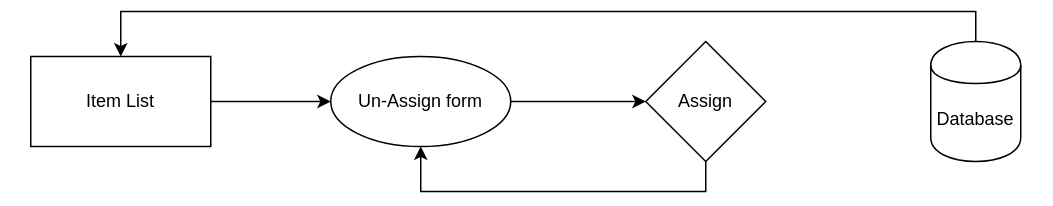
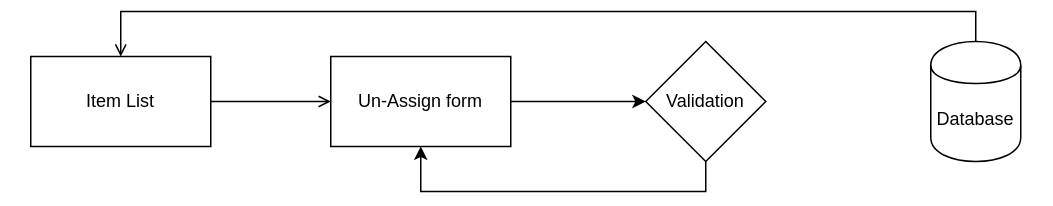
(121, 45) -> (121, 47)
(319, 101) -> (321, 101)
(421, 101) -> (421, 101)
(706, 101) -> (706, 101)
